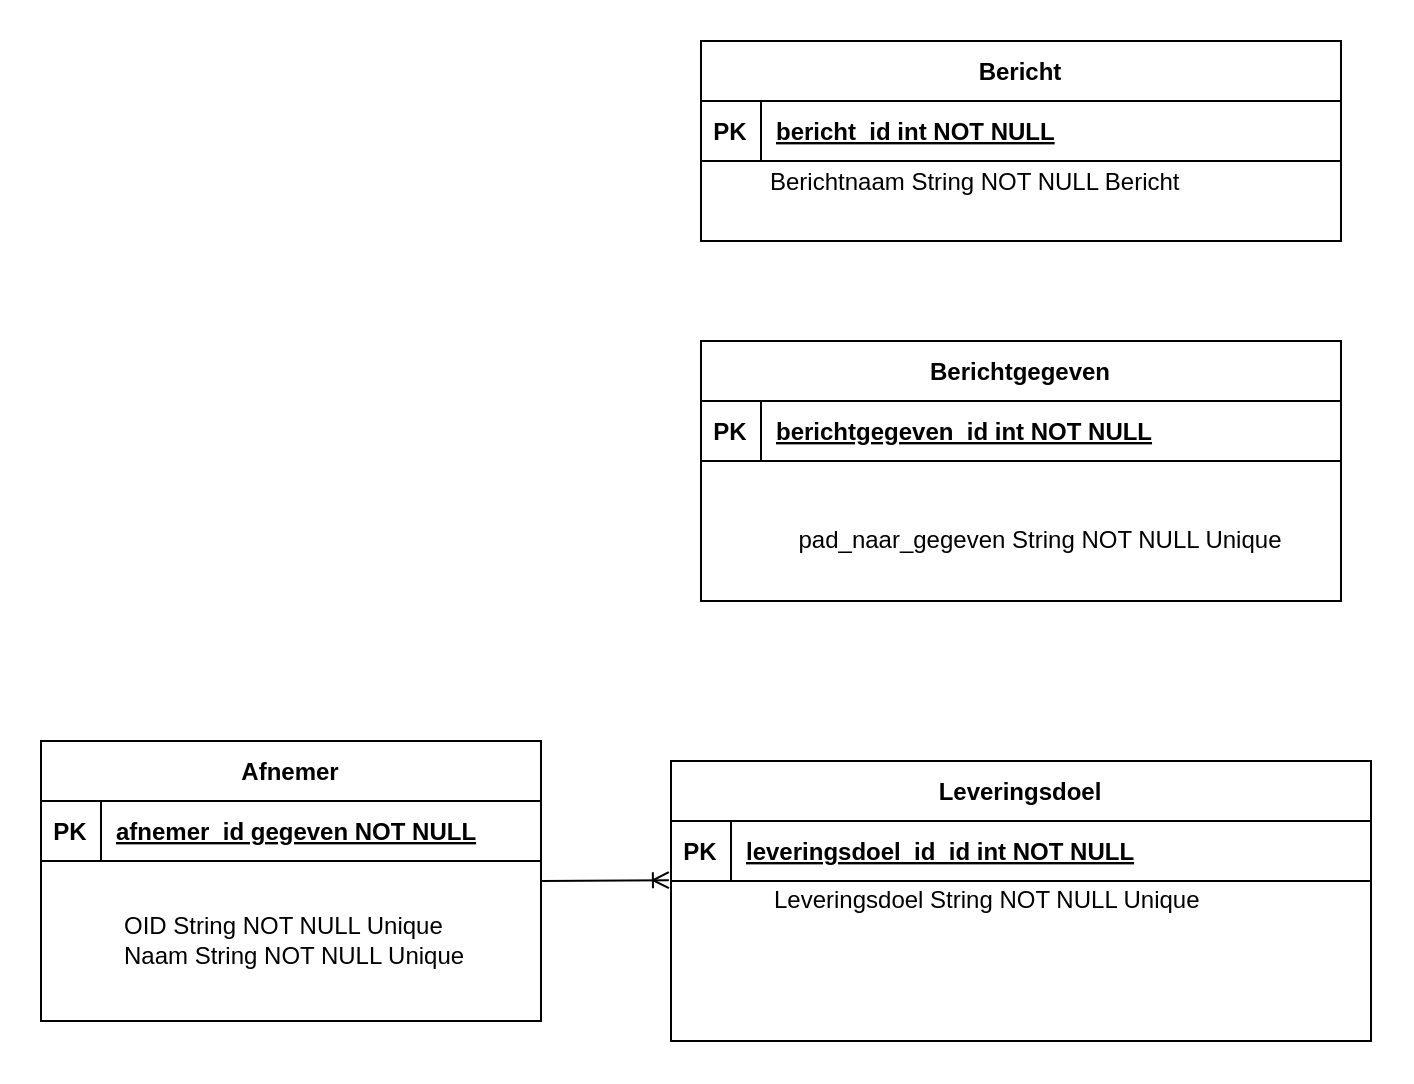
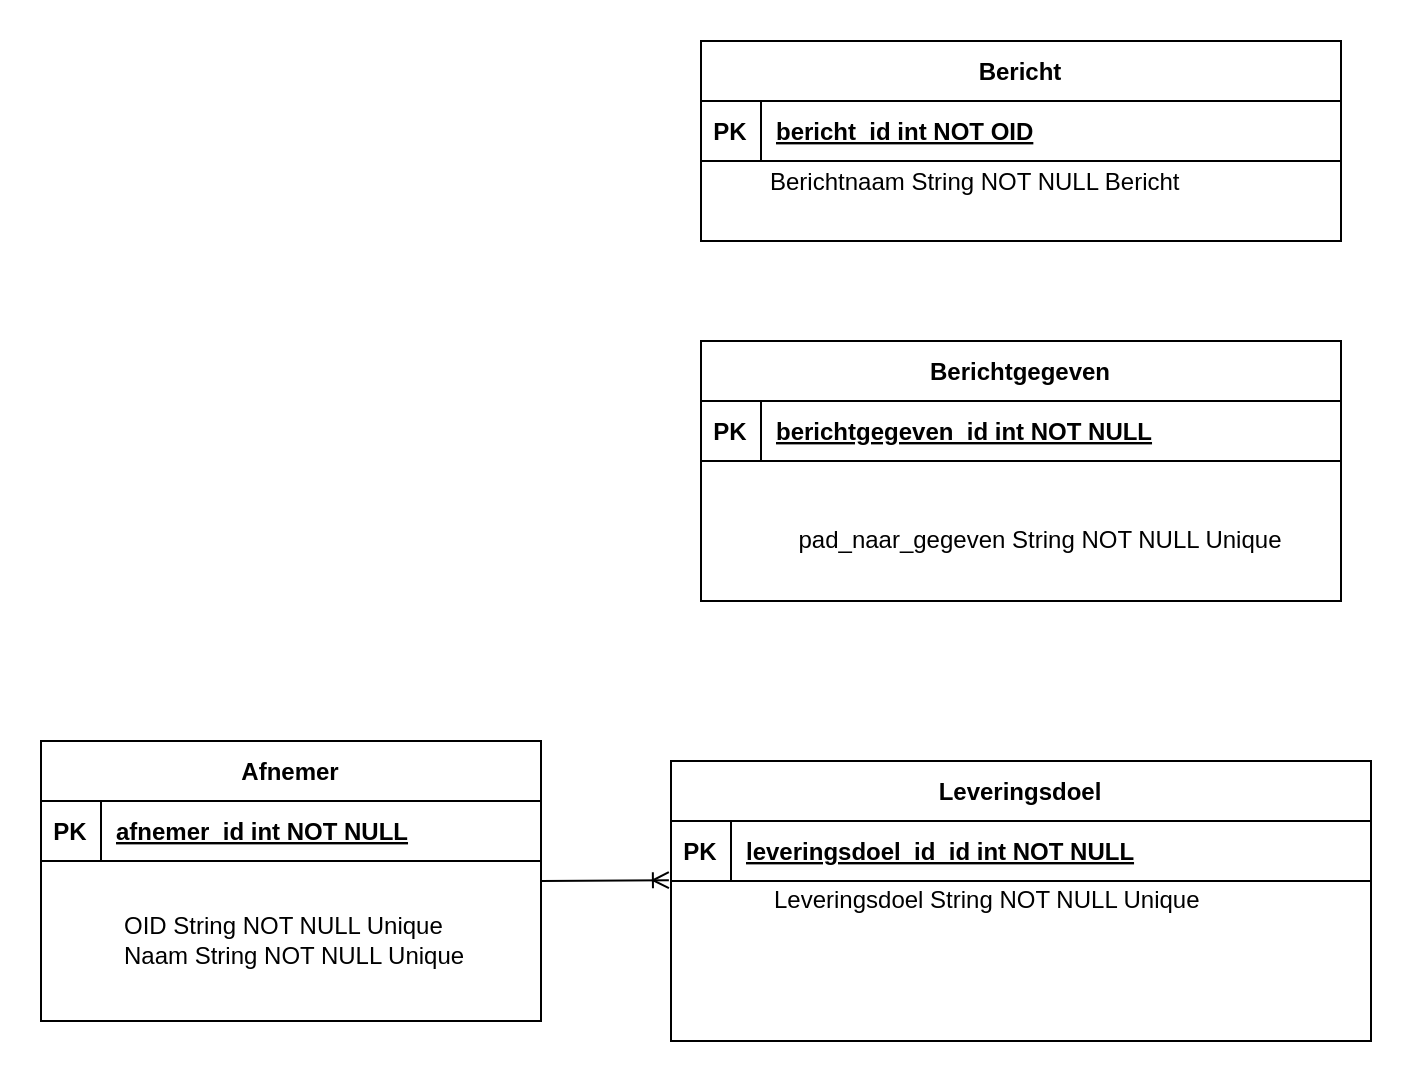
(912, 132) -> (905, 132)
(285, 832) -> (255, 832)
